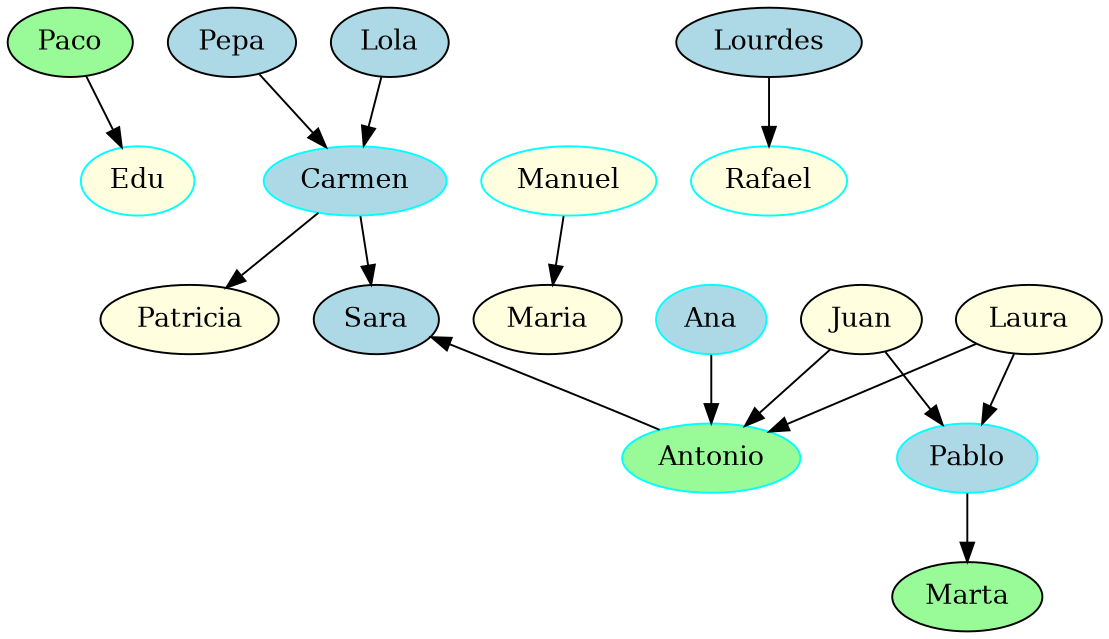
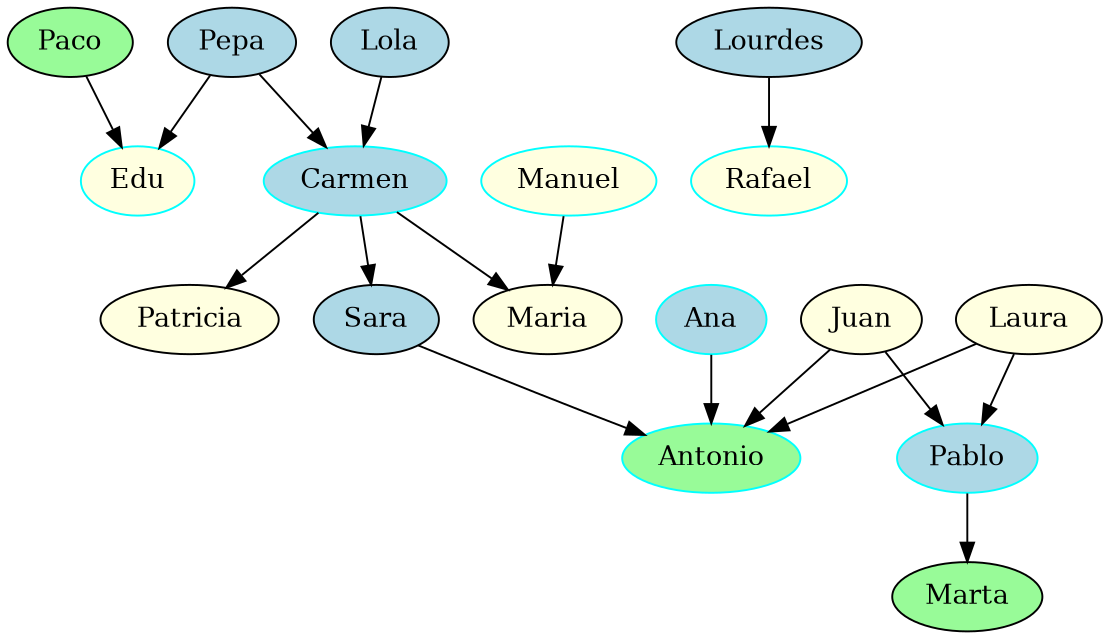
none -> (190, 104)
none -> (444, 245)
(555, 387) -> (522, 387)
